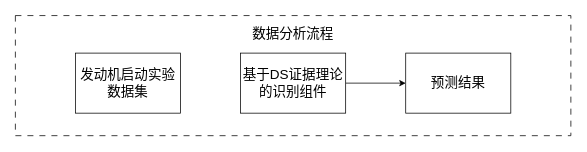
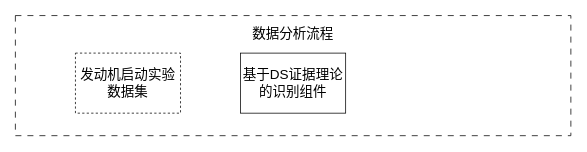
(128, 83) -> (128, 83)
(399, 83) -> none
(458, 83) -> none
